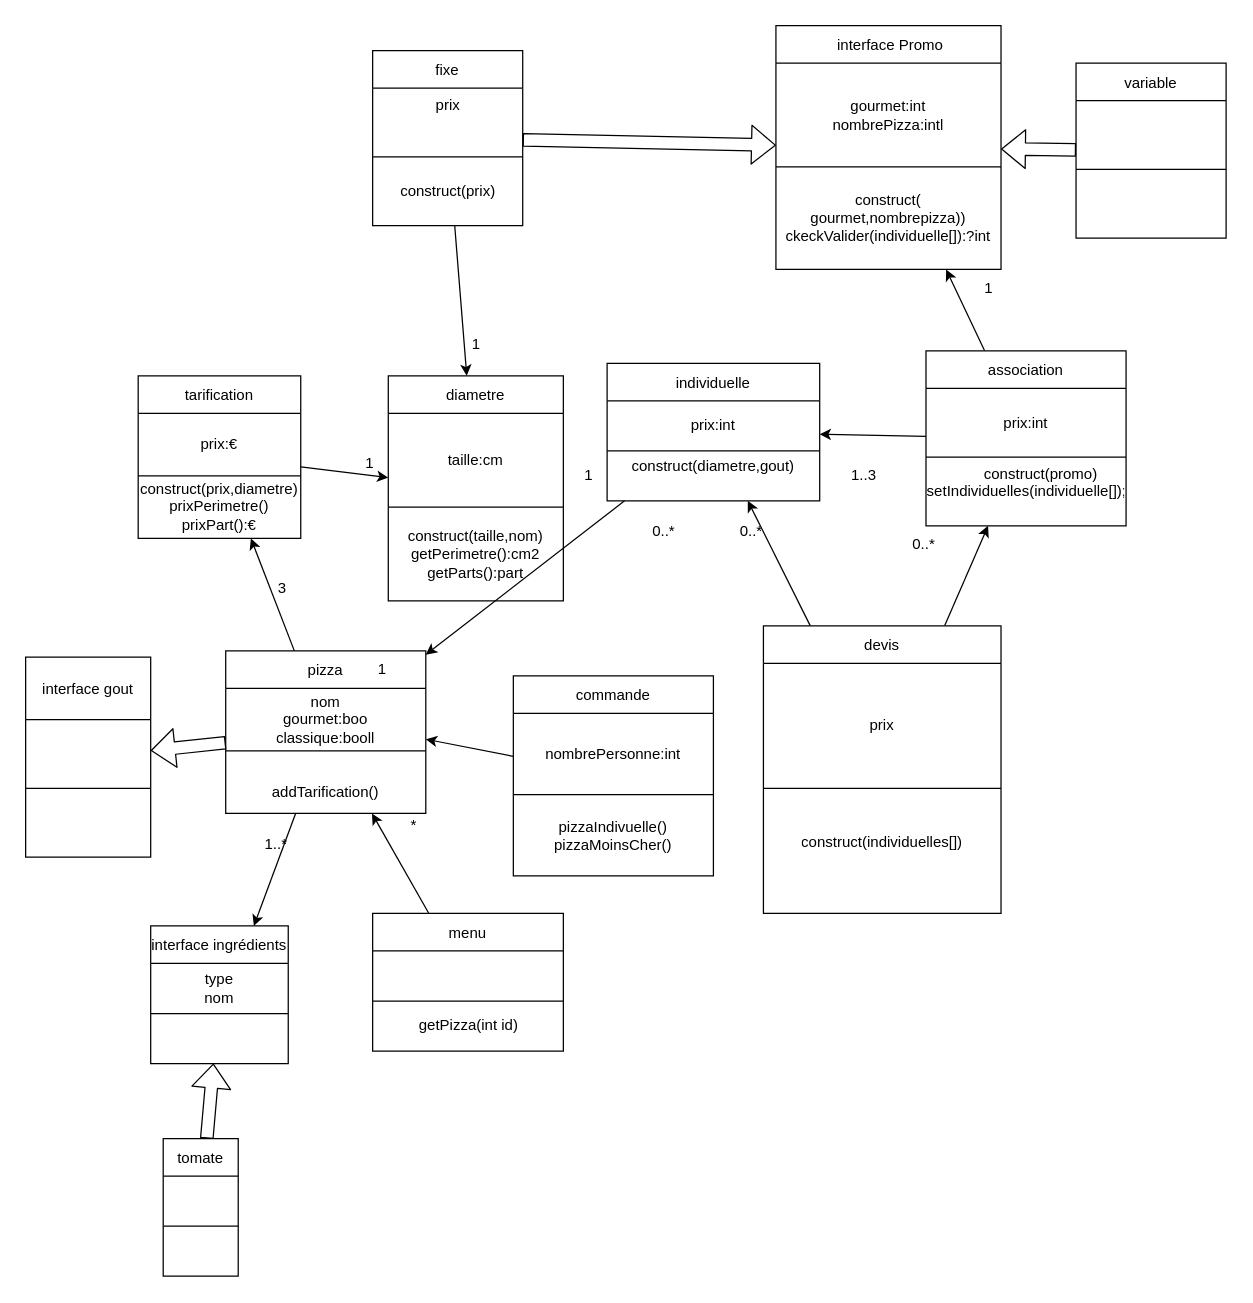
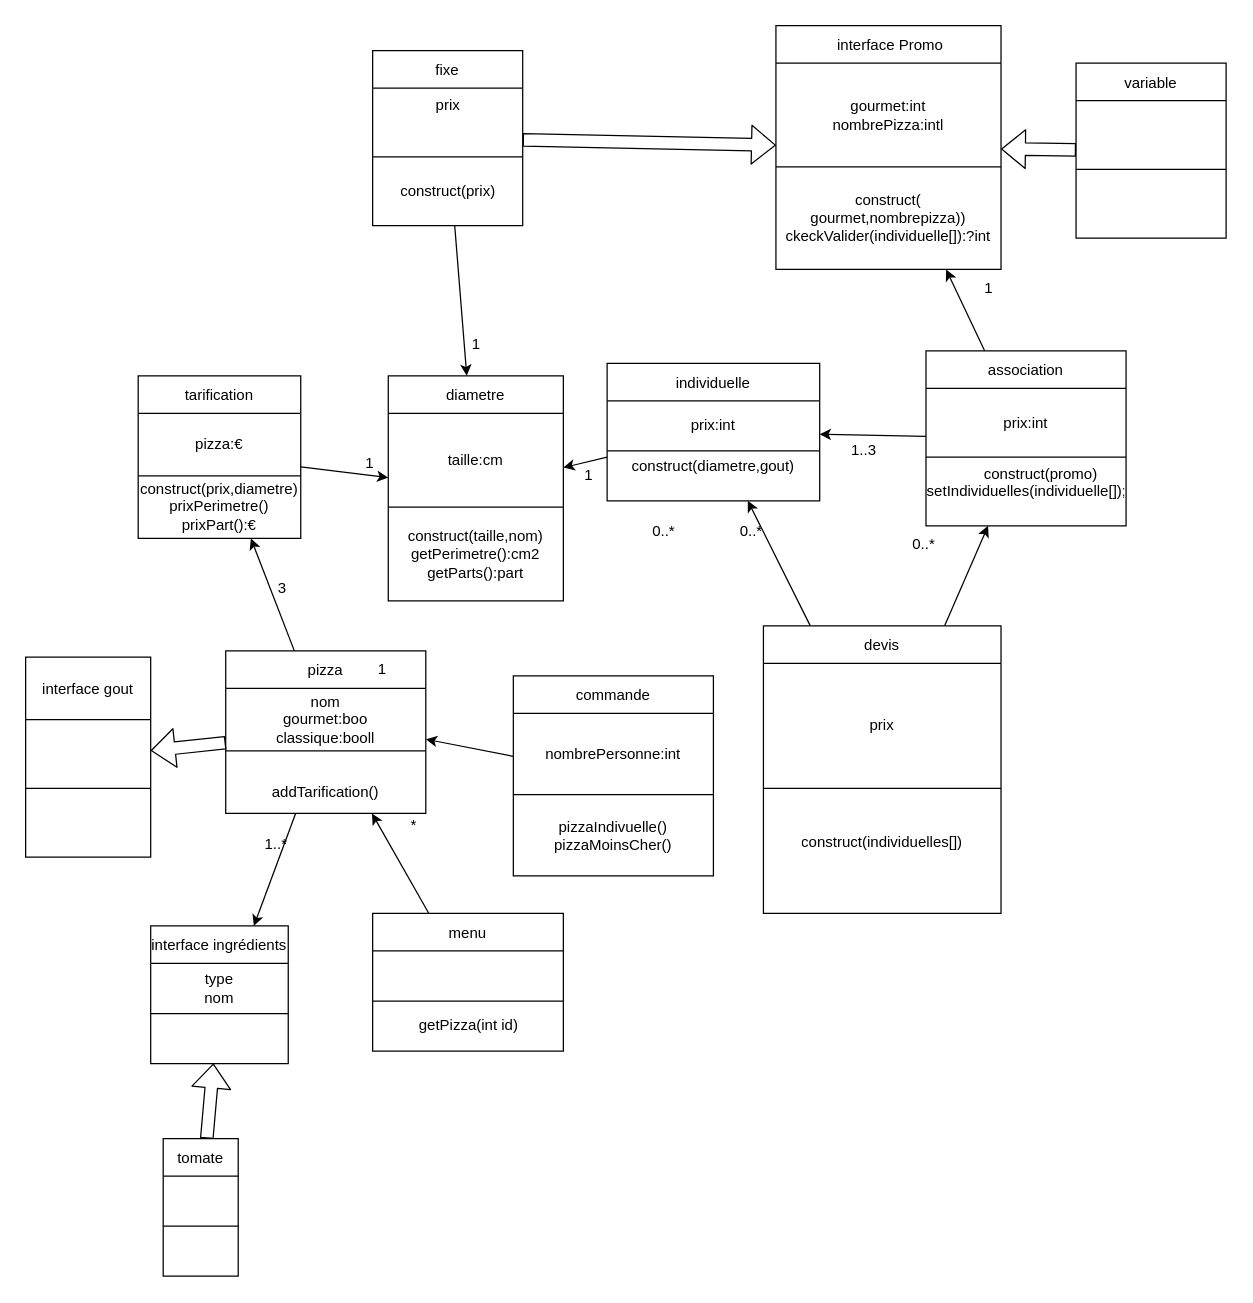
(219, 444) -> (219, 444)
none -> (588, 462)
(863, 476) -> (863, 451)
(560, 550) -> none
